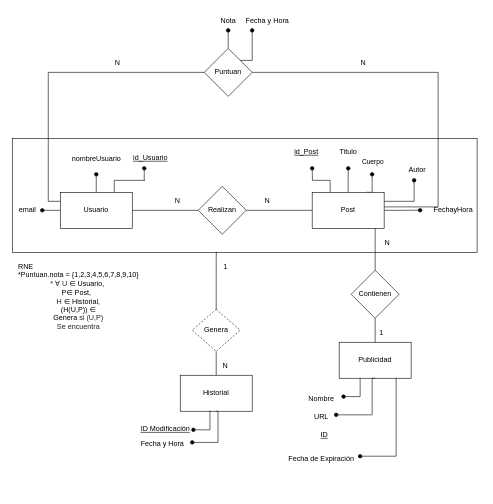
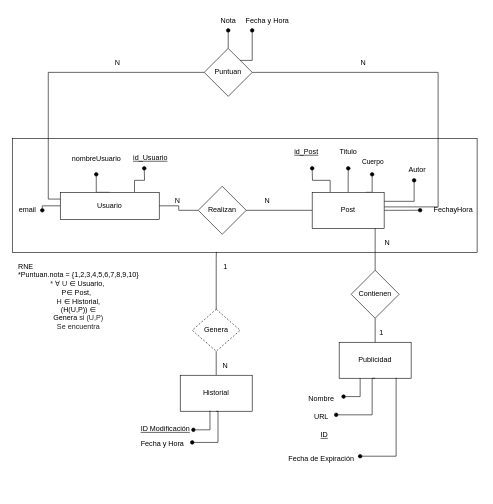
(96, 210) -> (110, 206)
